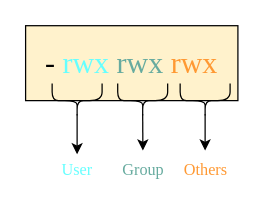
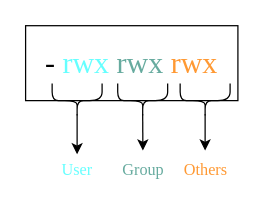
(132, 63) -> (132, 63)
